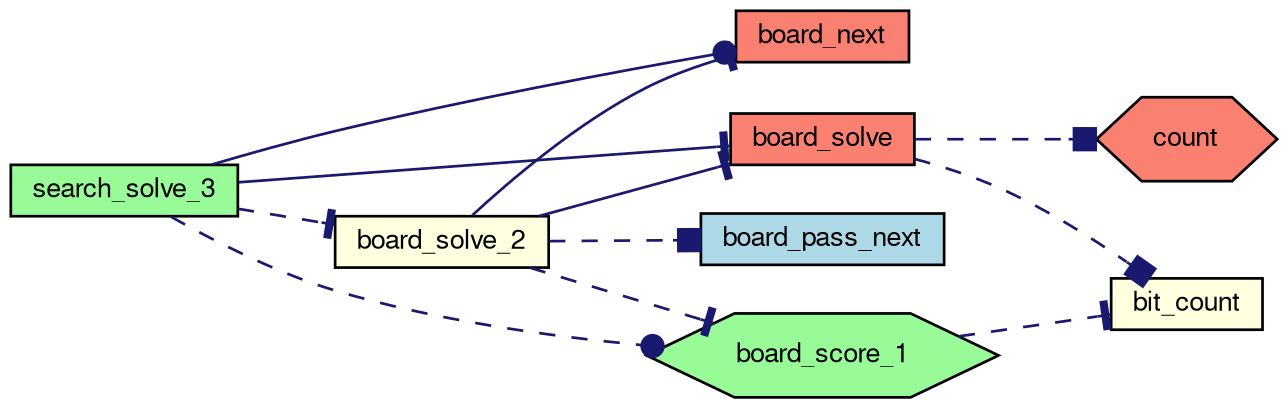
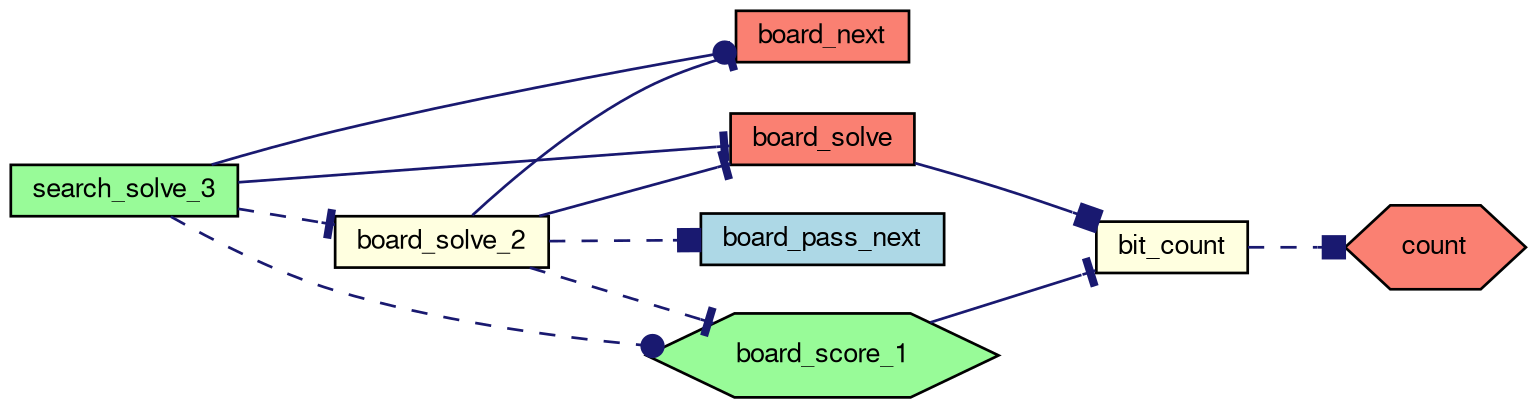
(992, 139) -> (1283, 247)
(1025, 200) -> (994, 186)
(1028, 326) -> (1006, 299)
